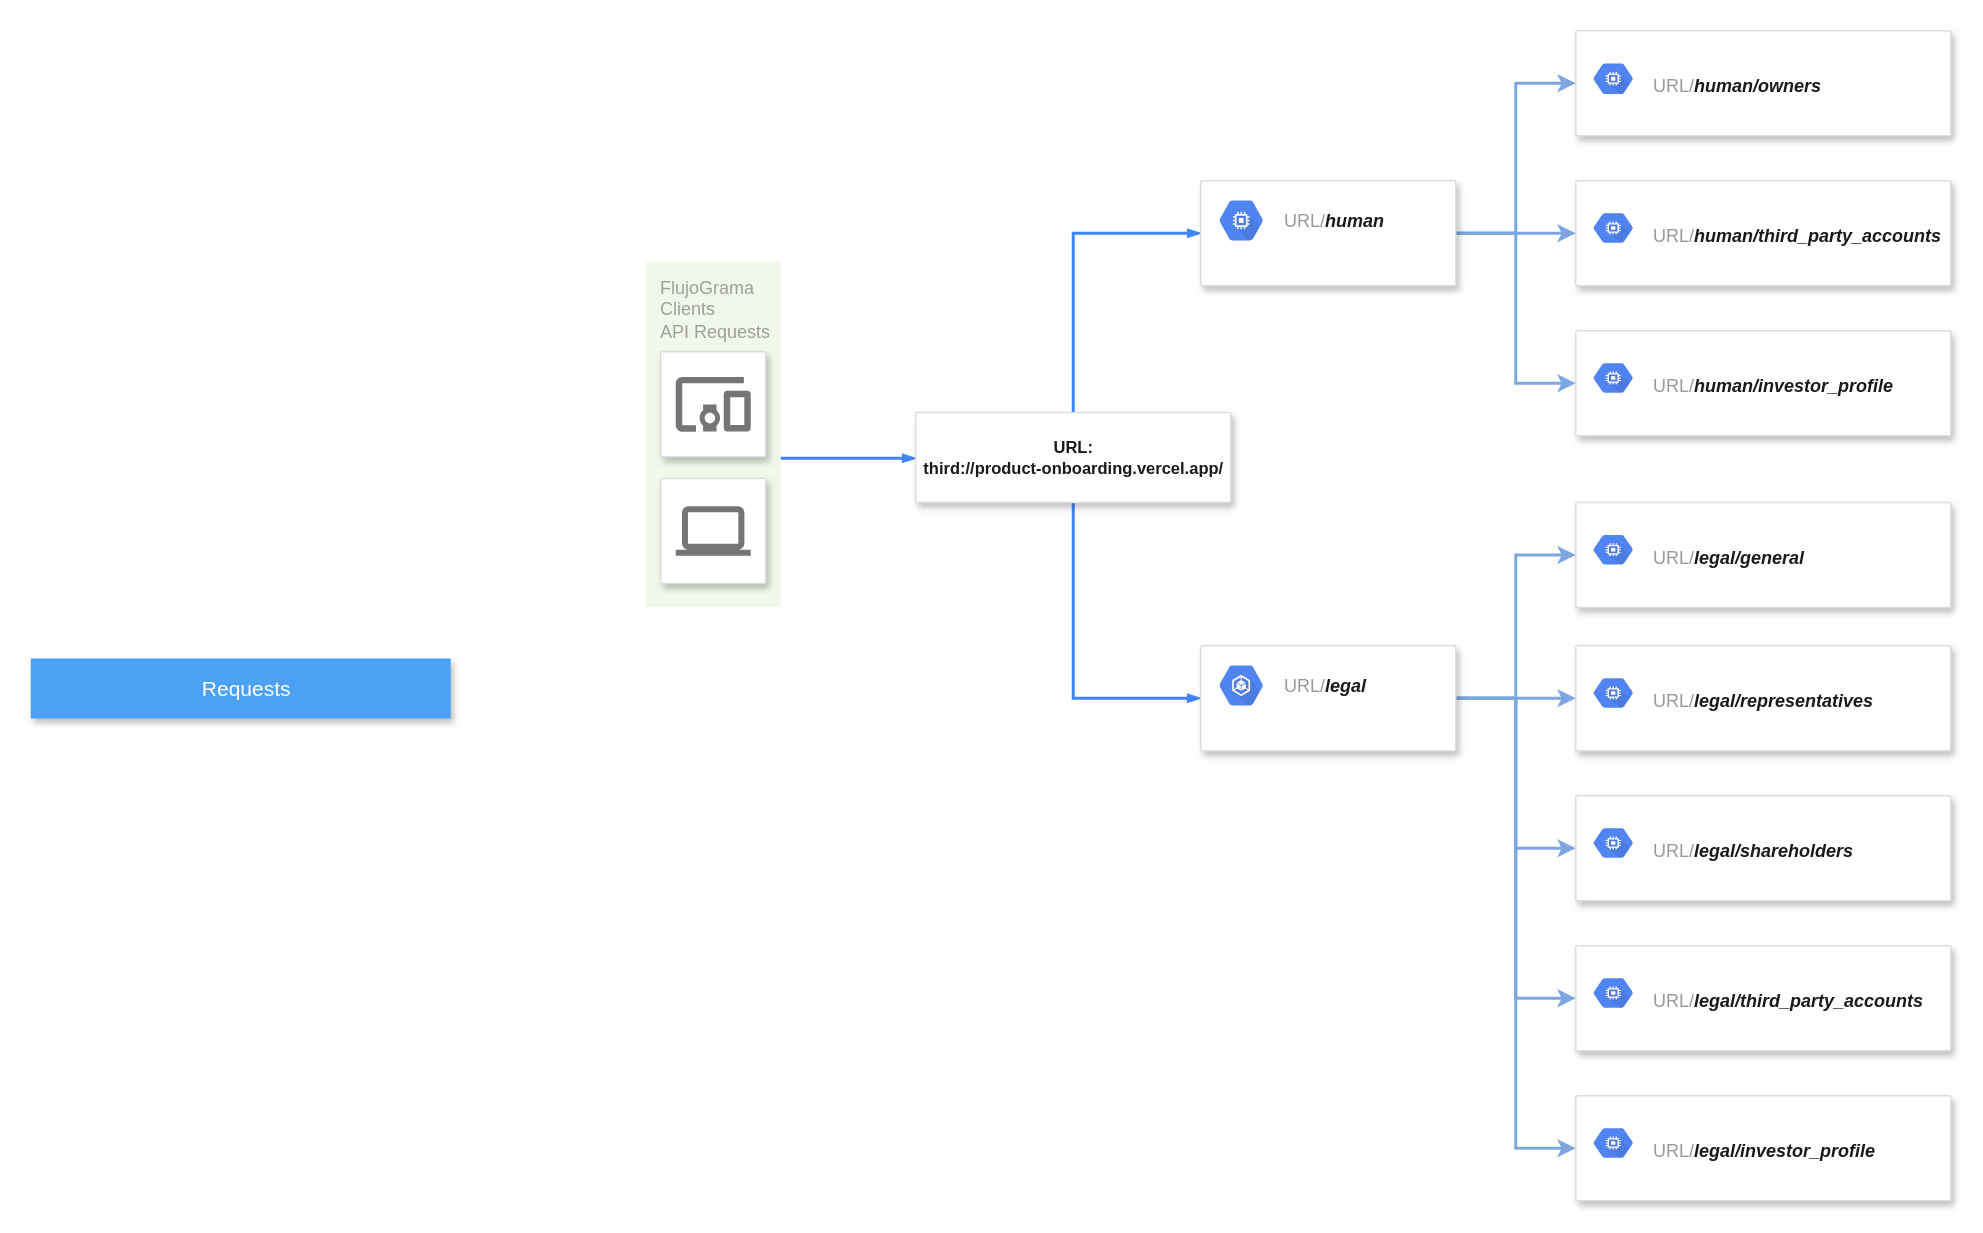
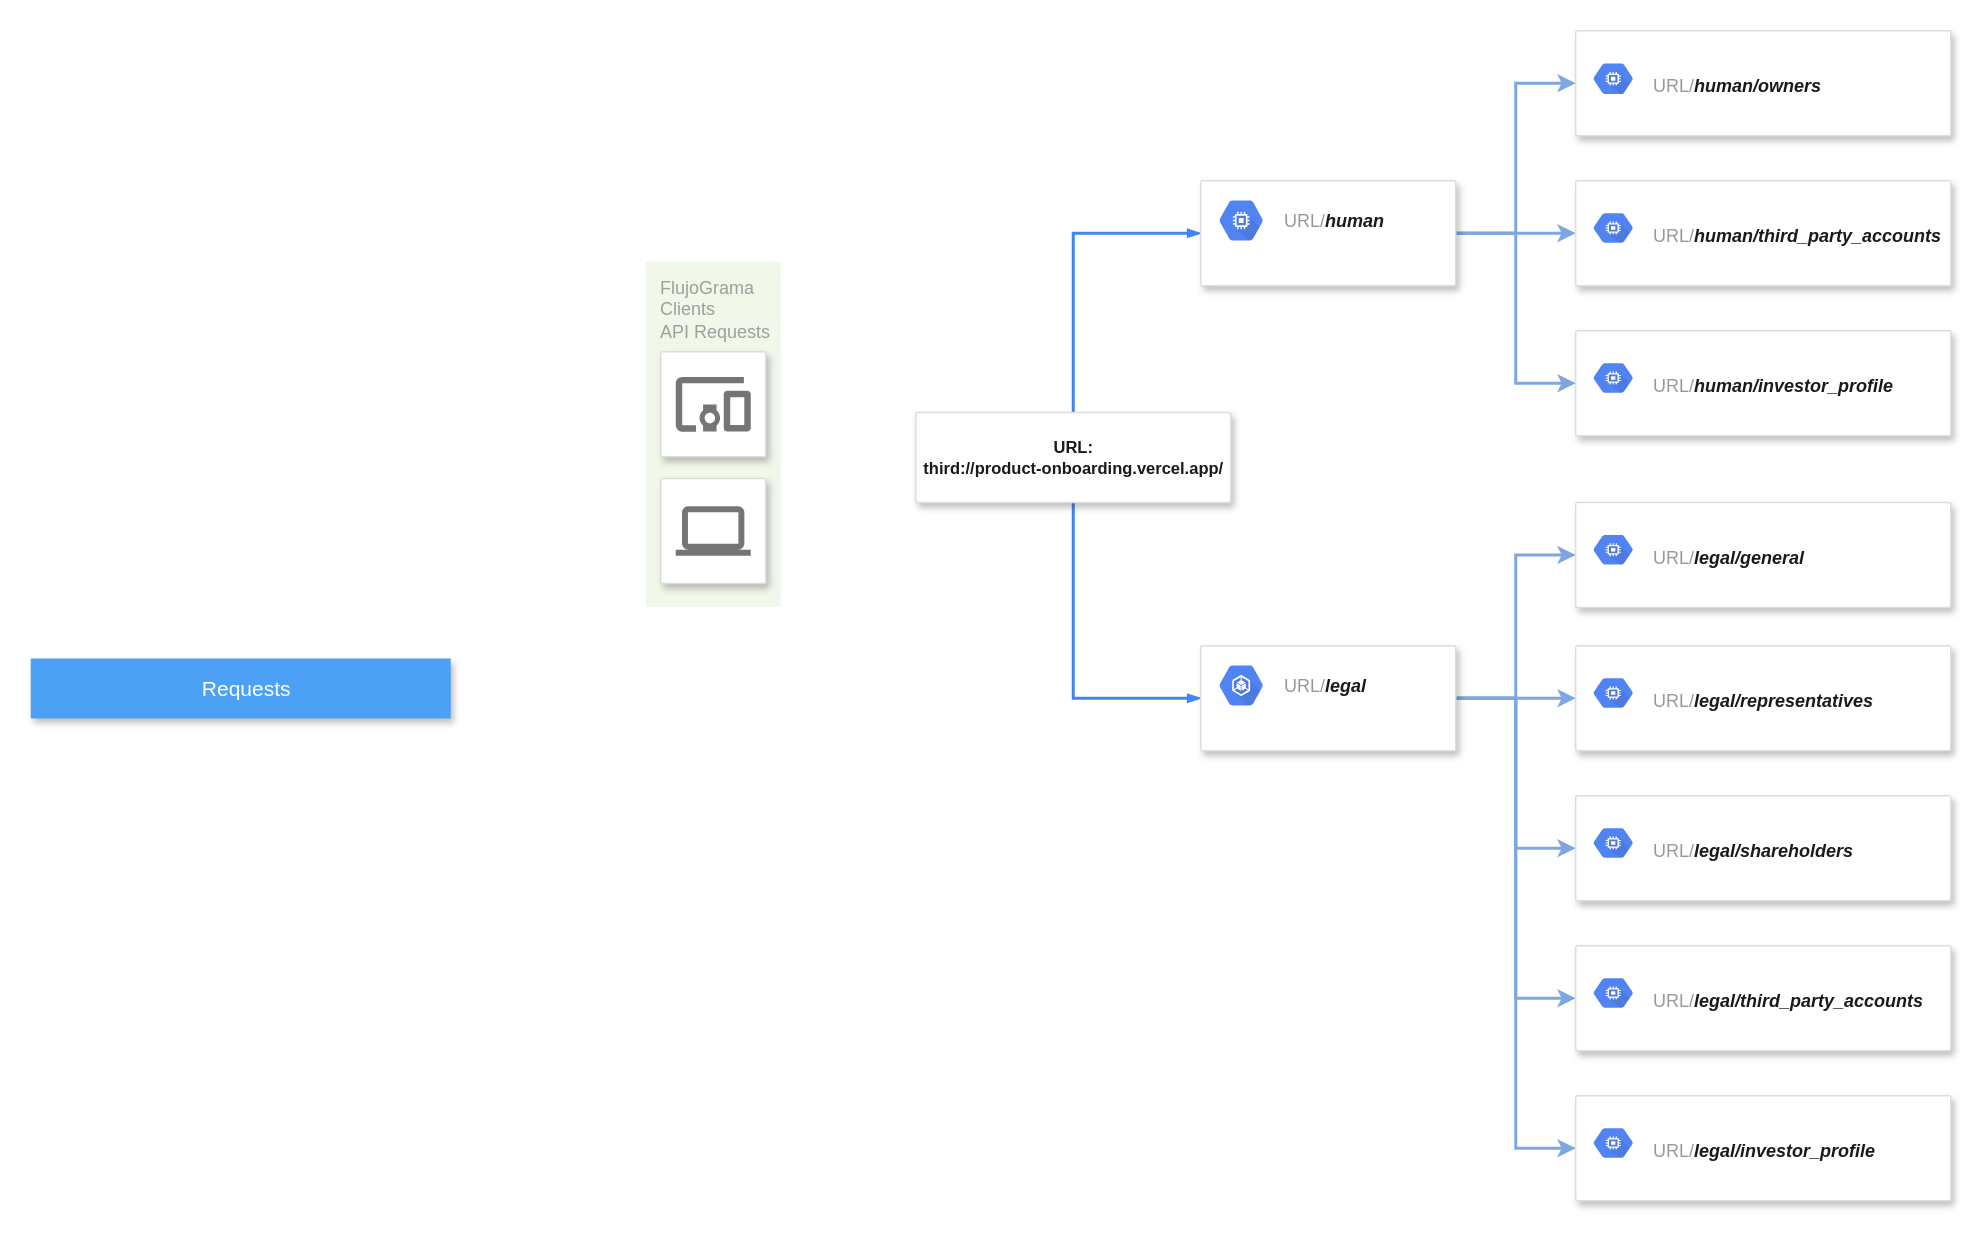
(842, 458) -> none
